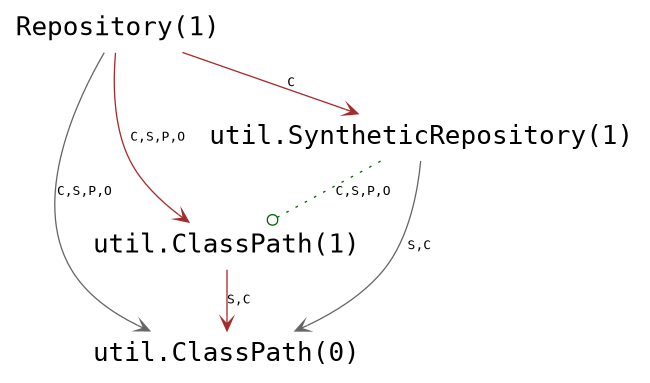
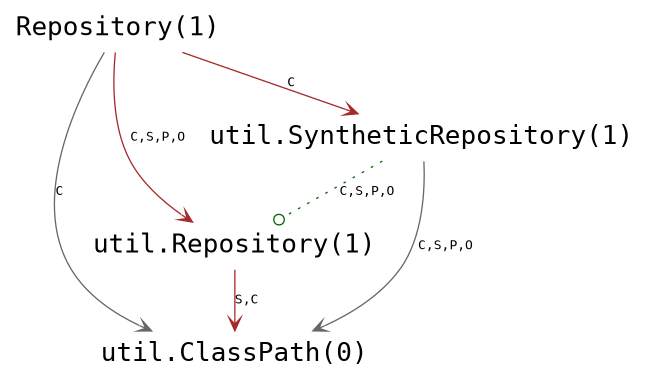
(85, 192) -> (60, 192)
(227, 246) -> (235, 246)
(420, 246) -> (446, 246)
